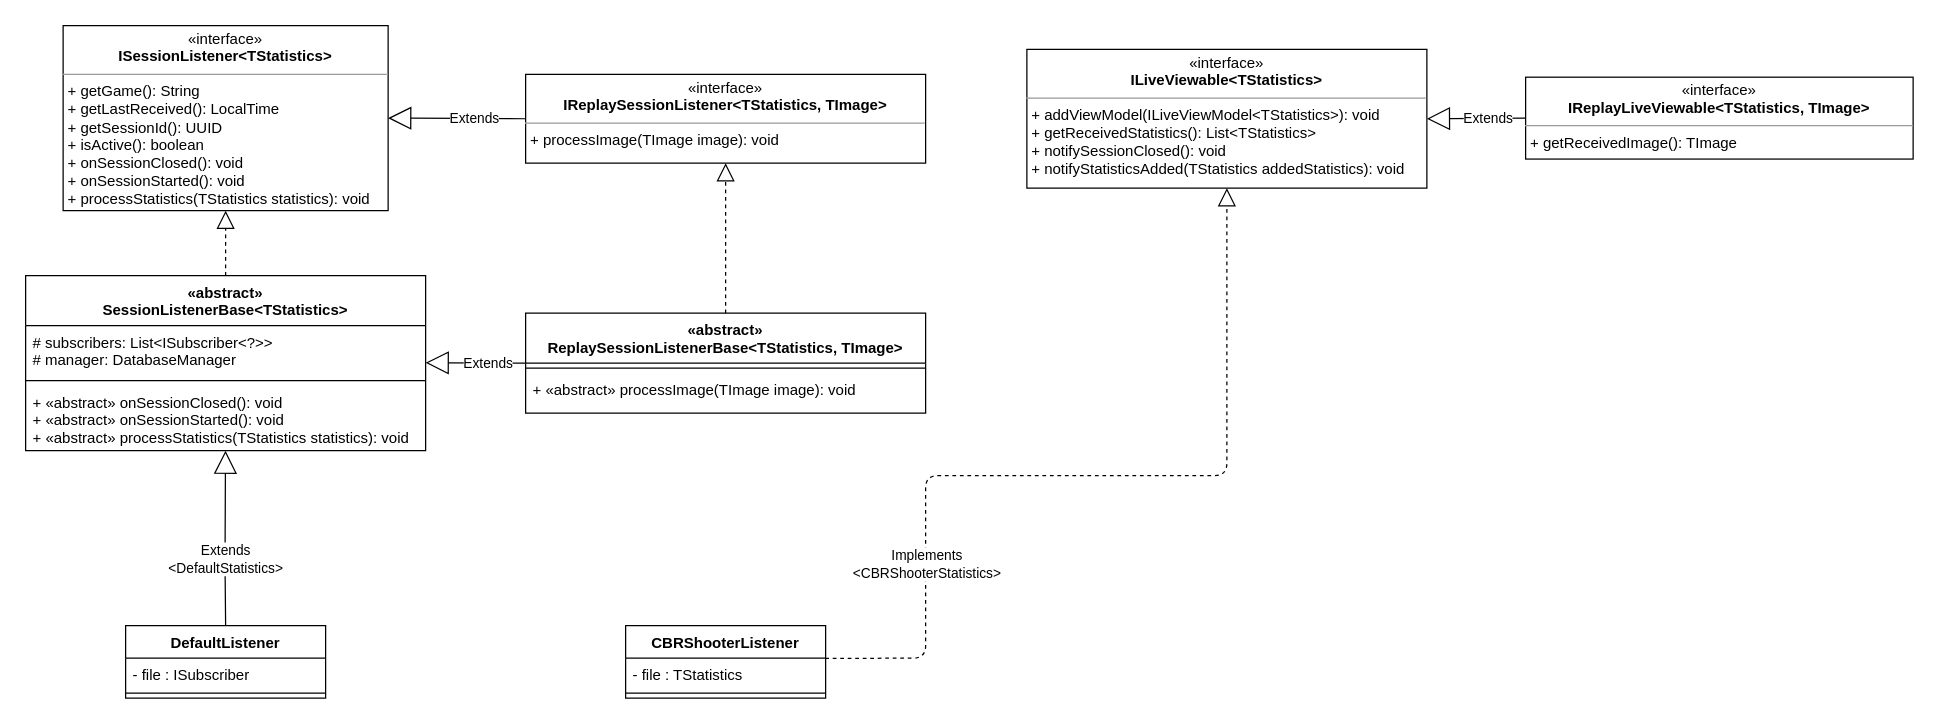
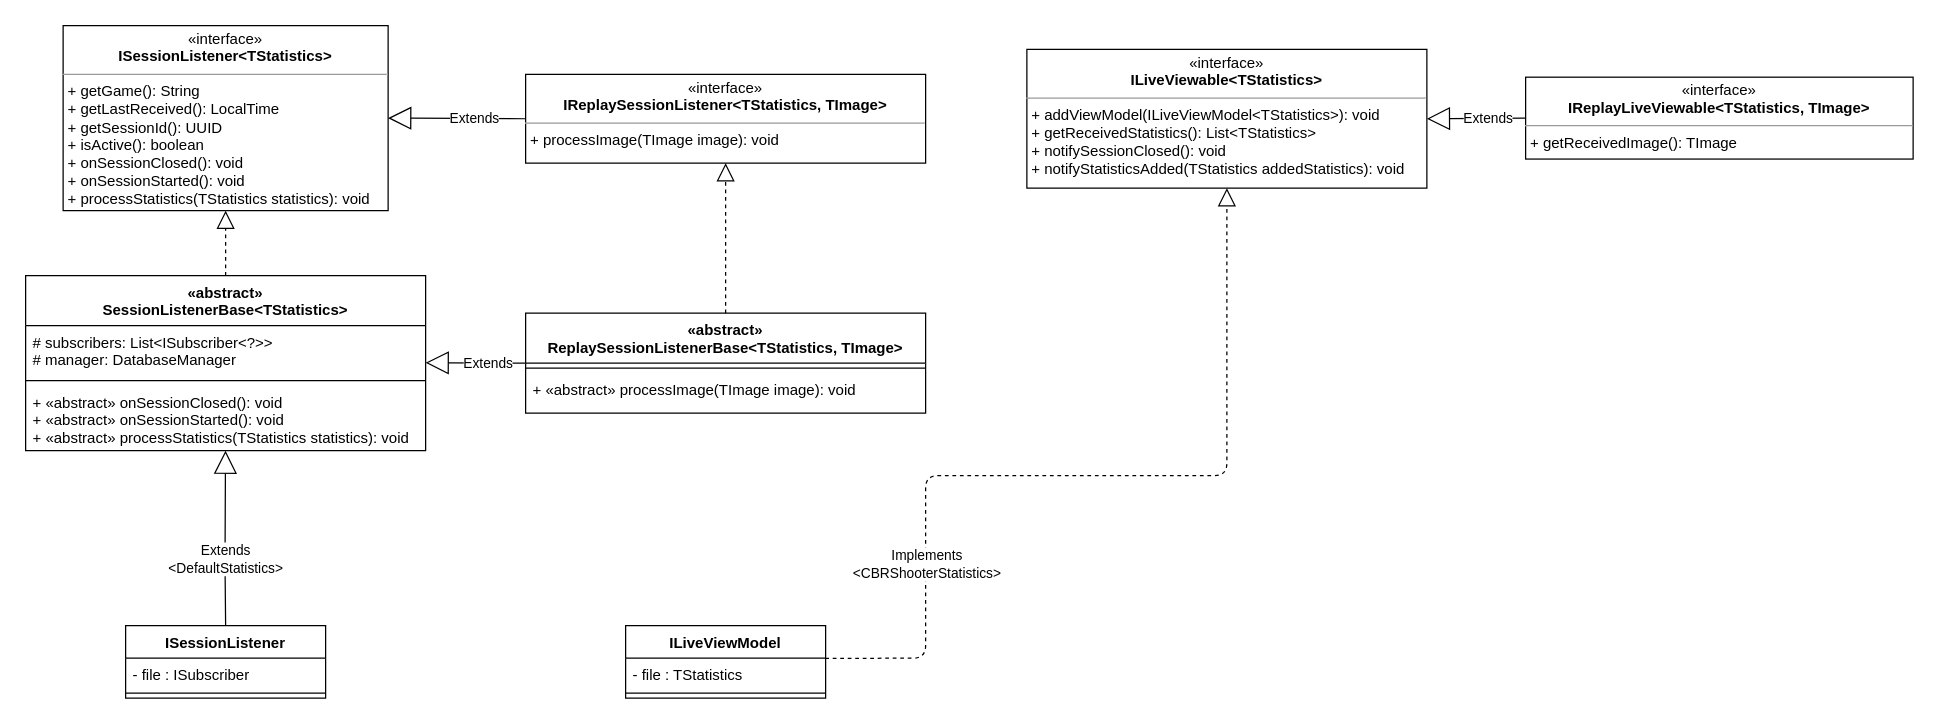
(225, 643) -> (225, 643)
(725, 643) -> (725, 643)
